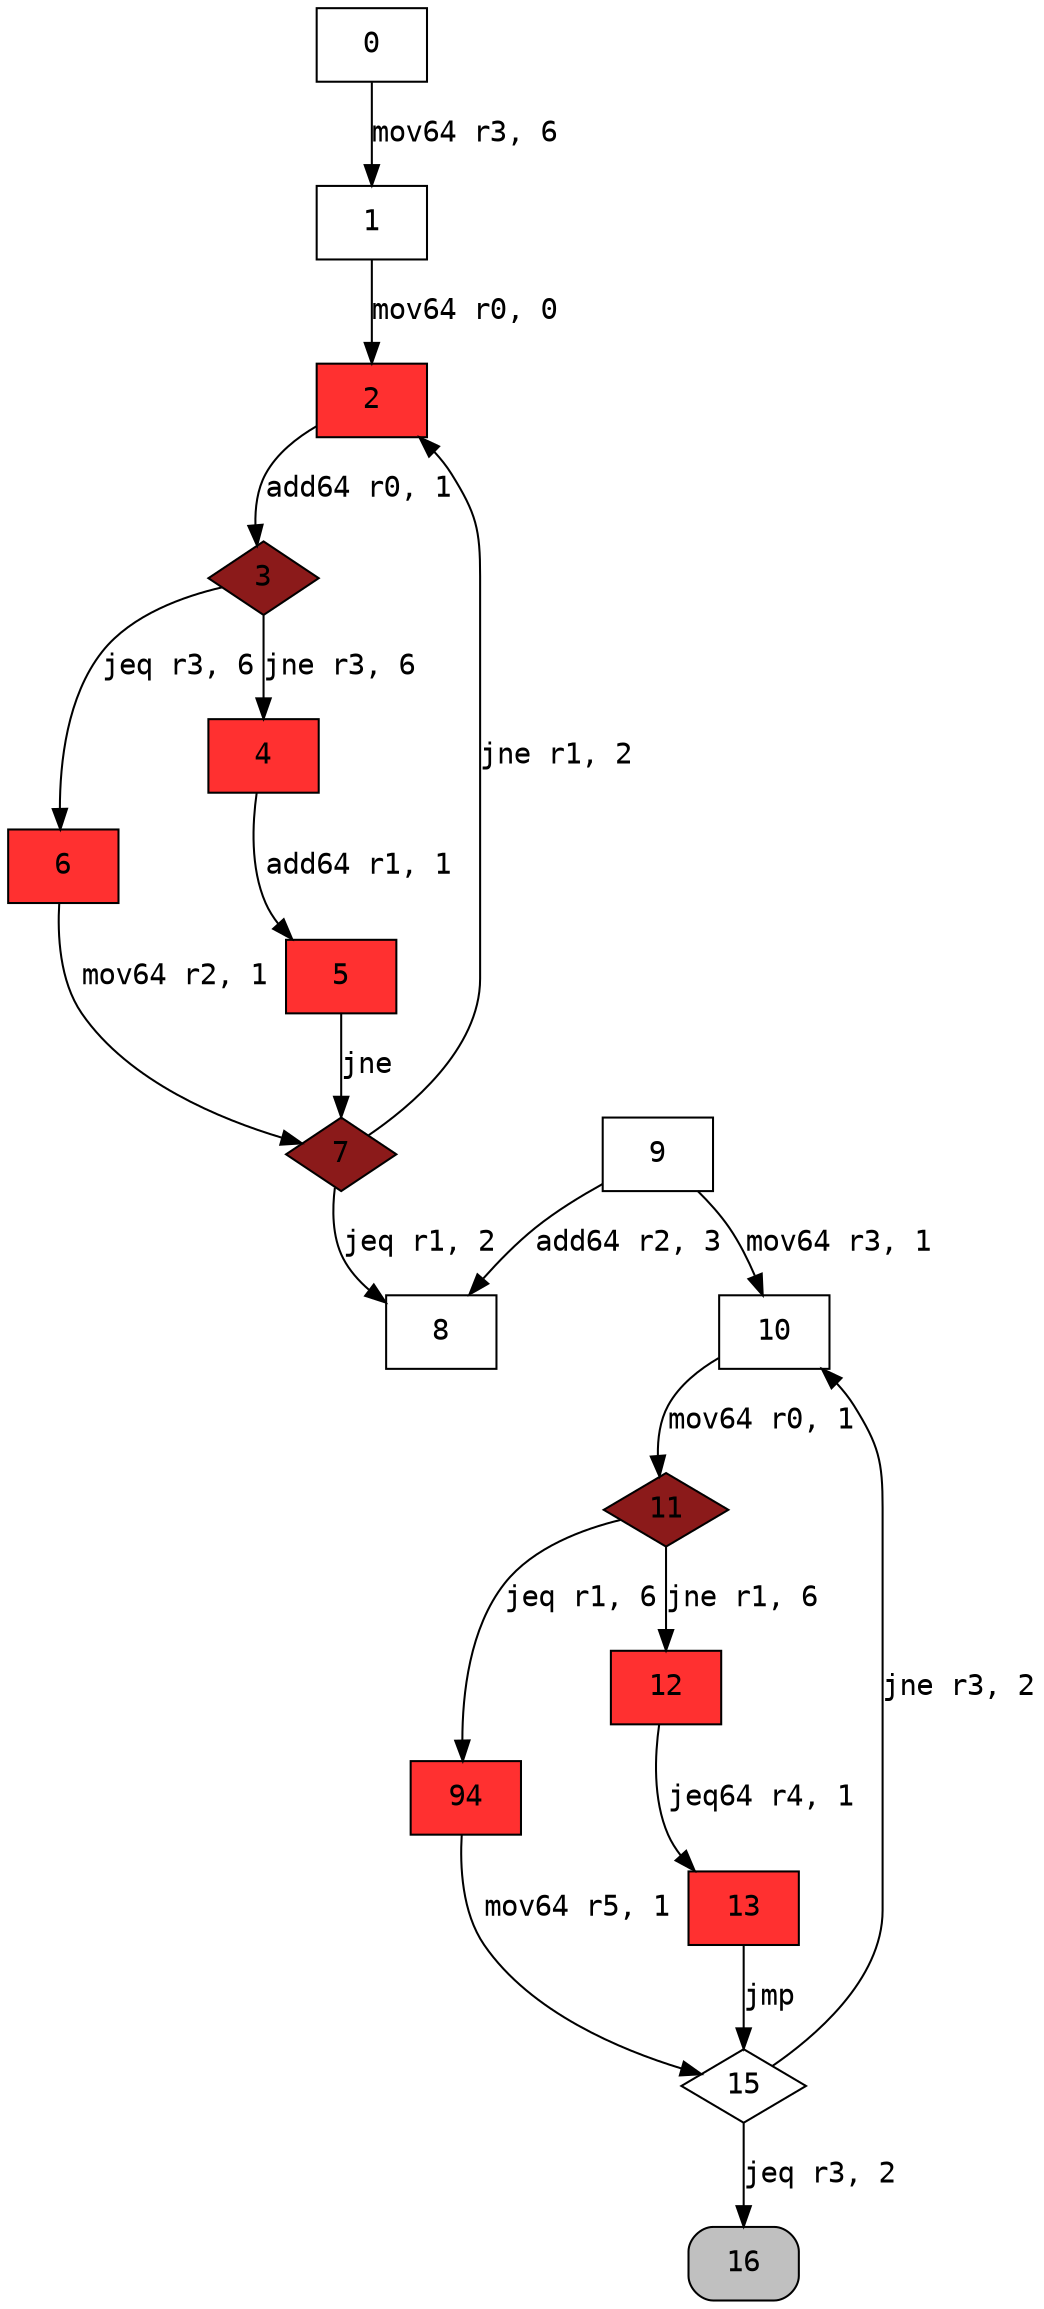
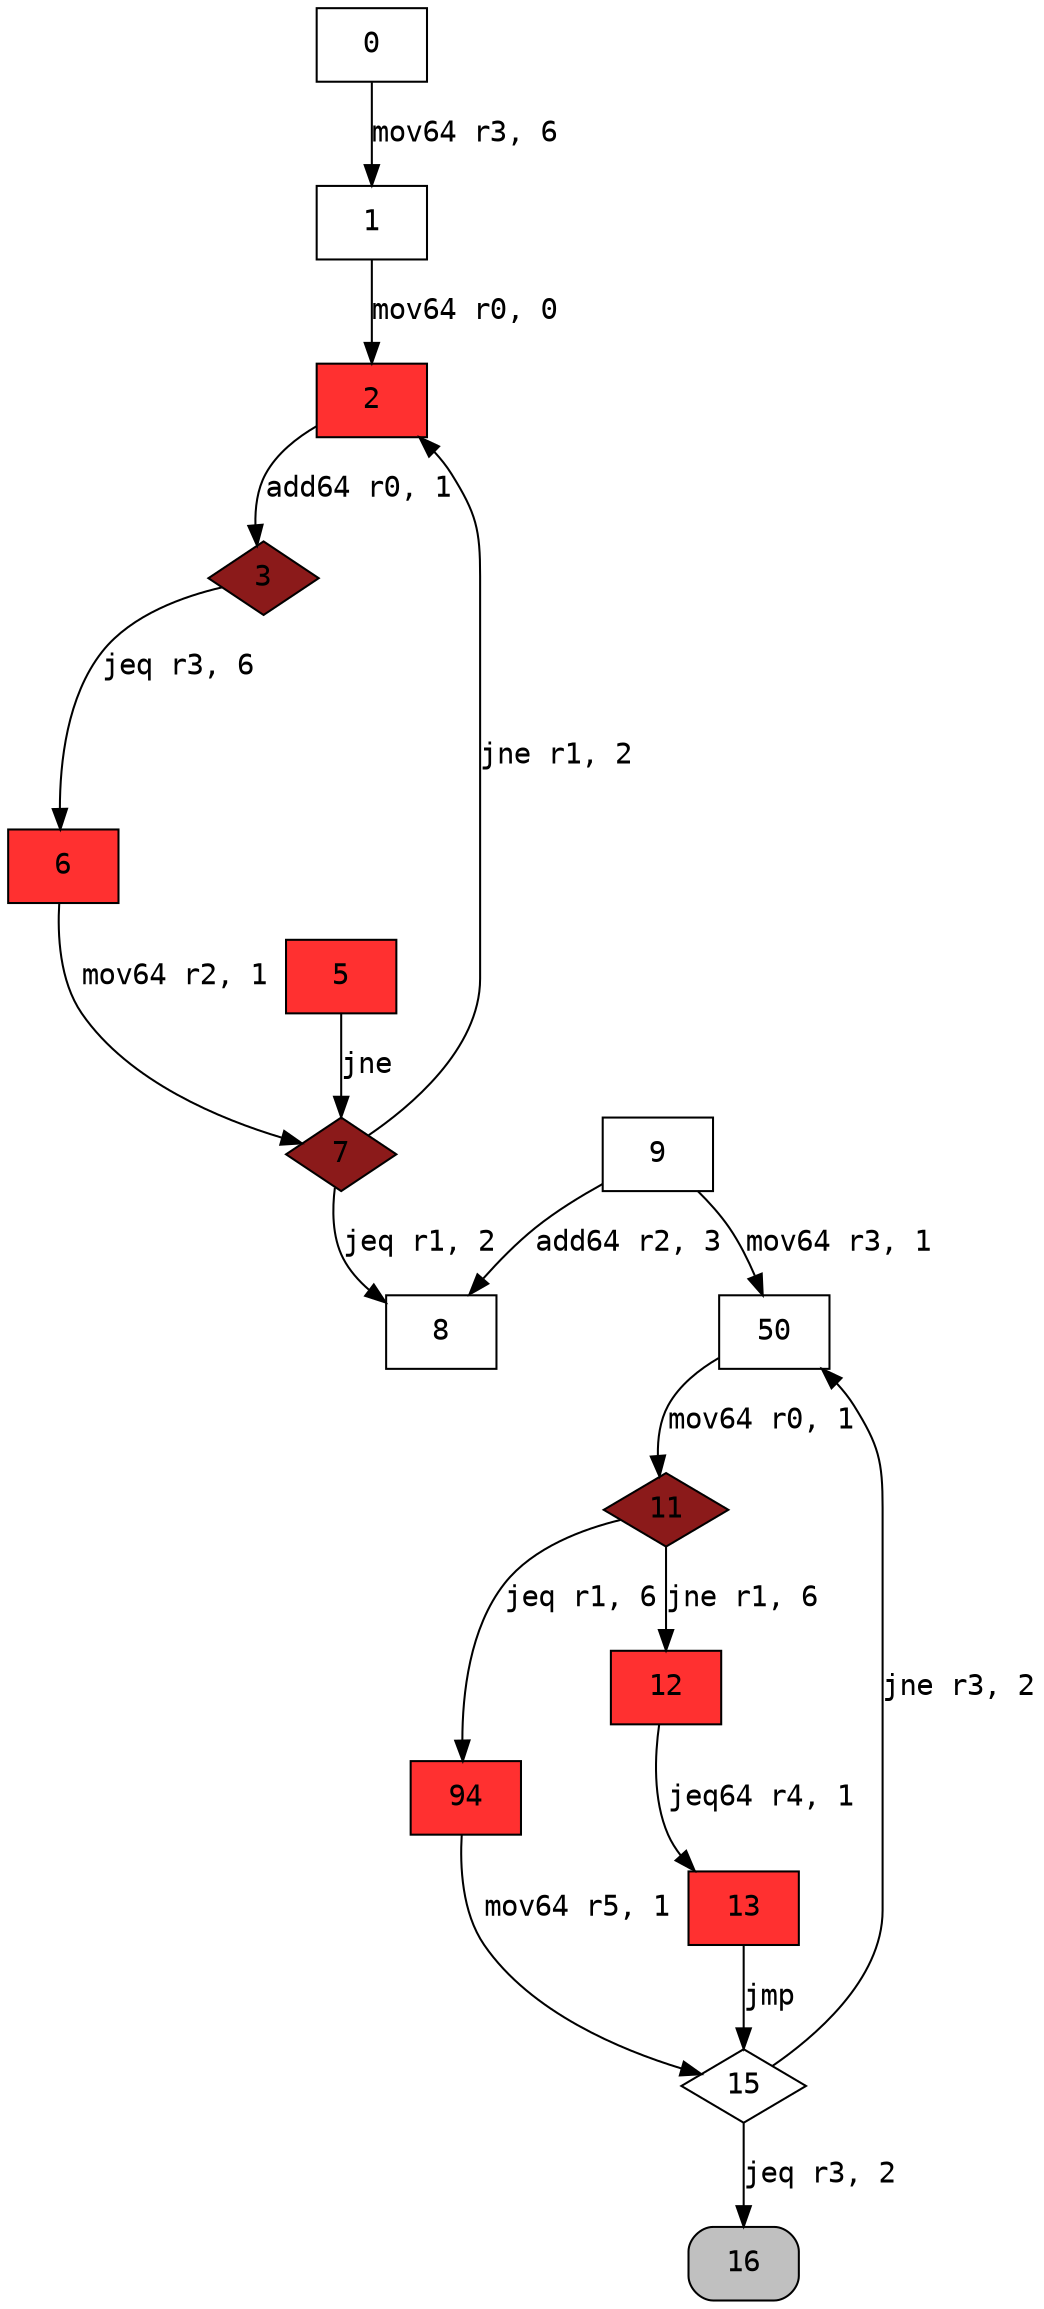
(264, 756) -> none
(774, 1332) -> (774, 1332)
